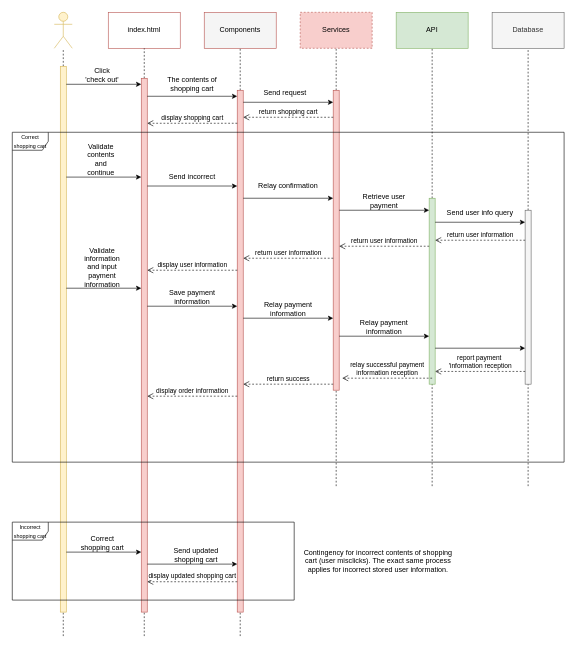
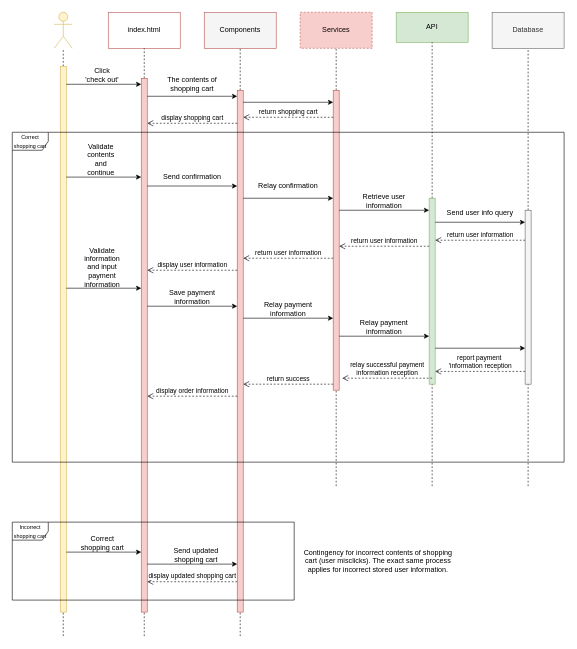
(432, 30) -> (432, 27)
(285, 93) -> none
(192, 177) -> (192, 177)
(384, 201) -> (384, 201)
